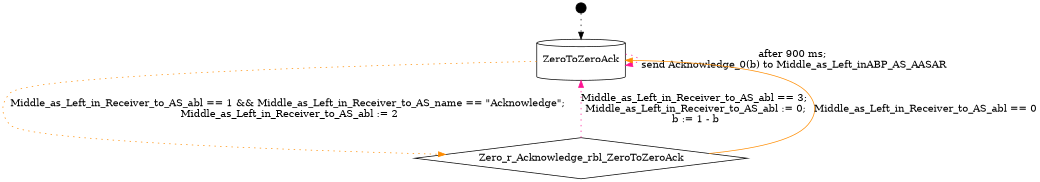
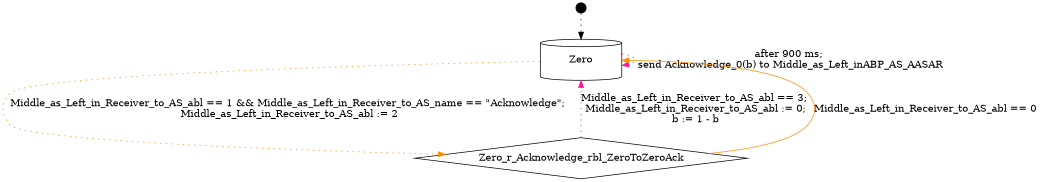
(581, 60) -> (581, 60)
